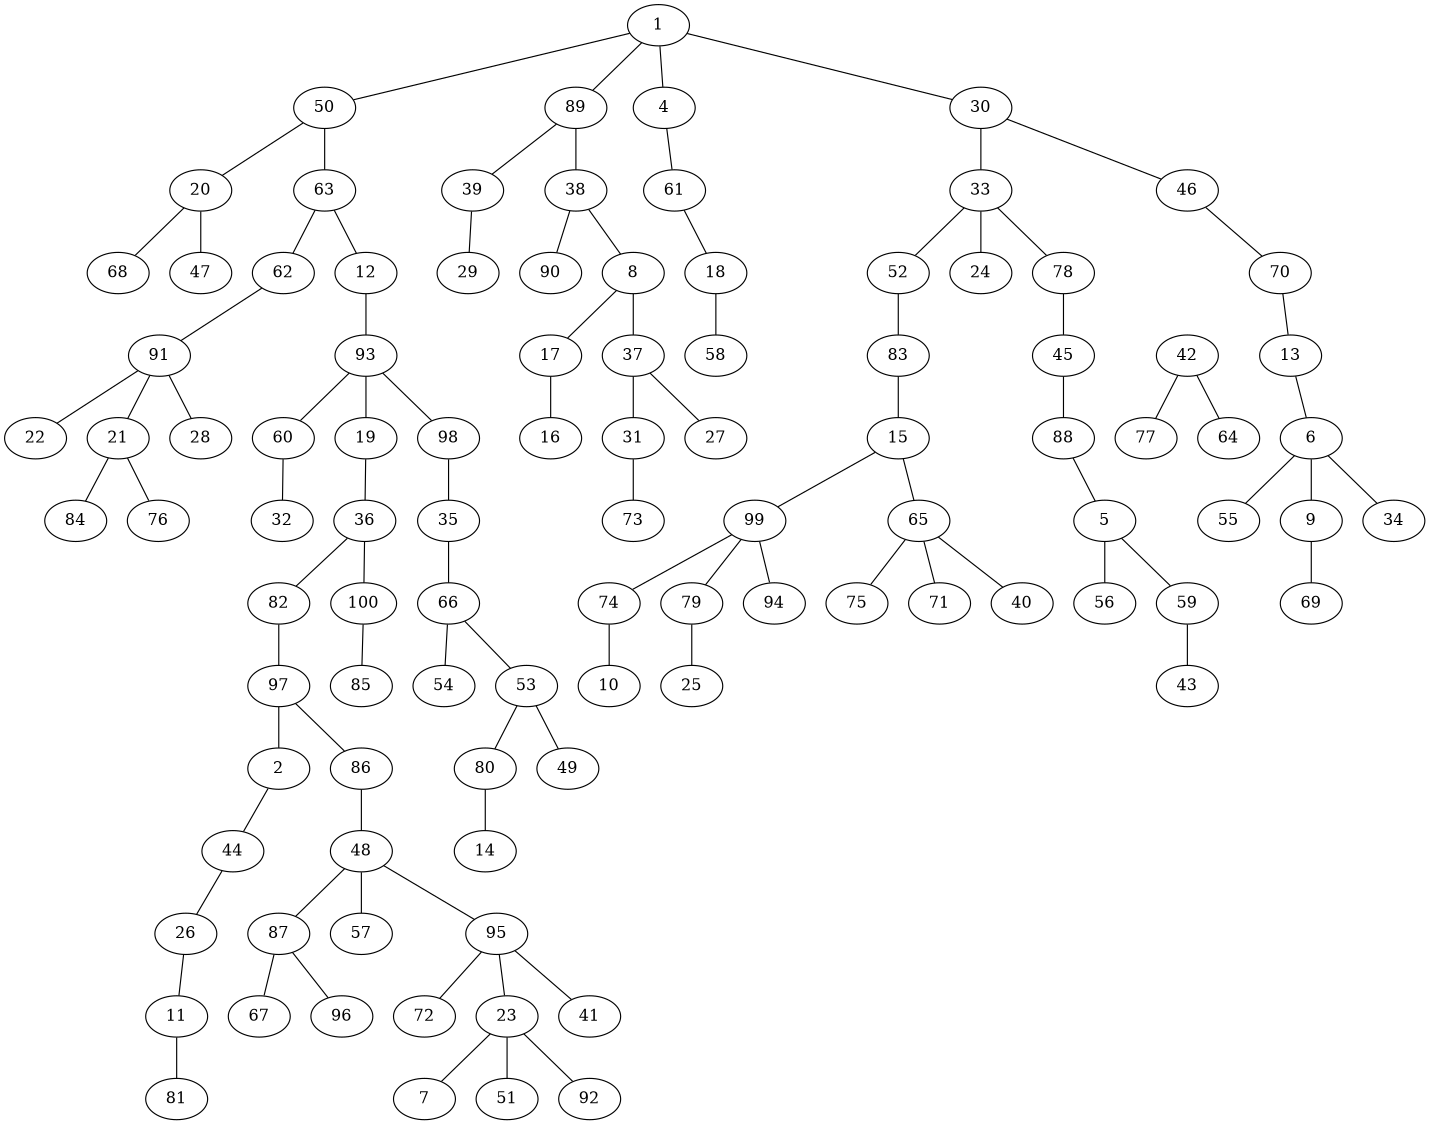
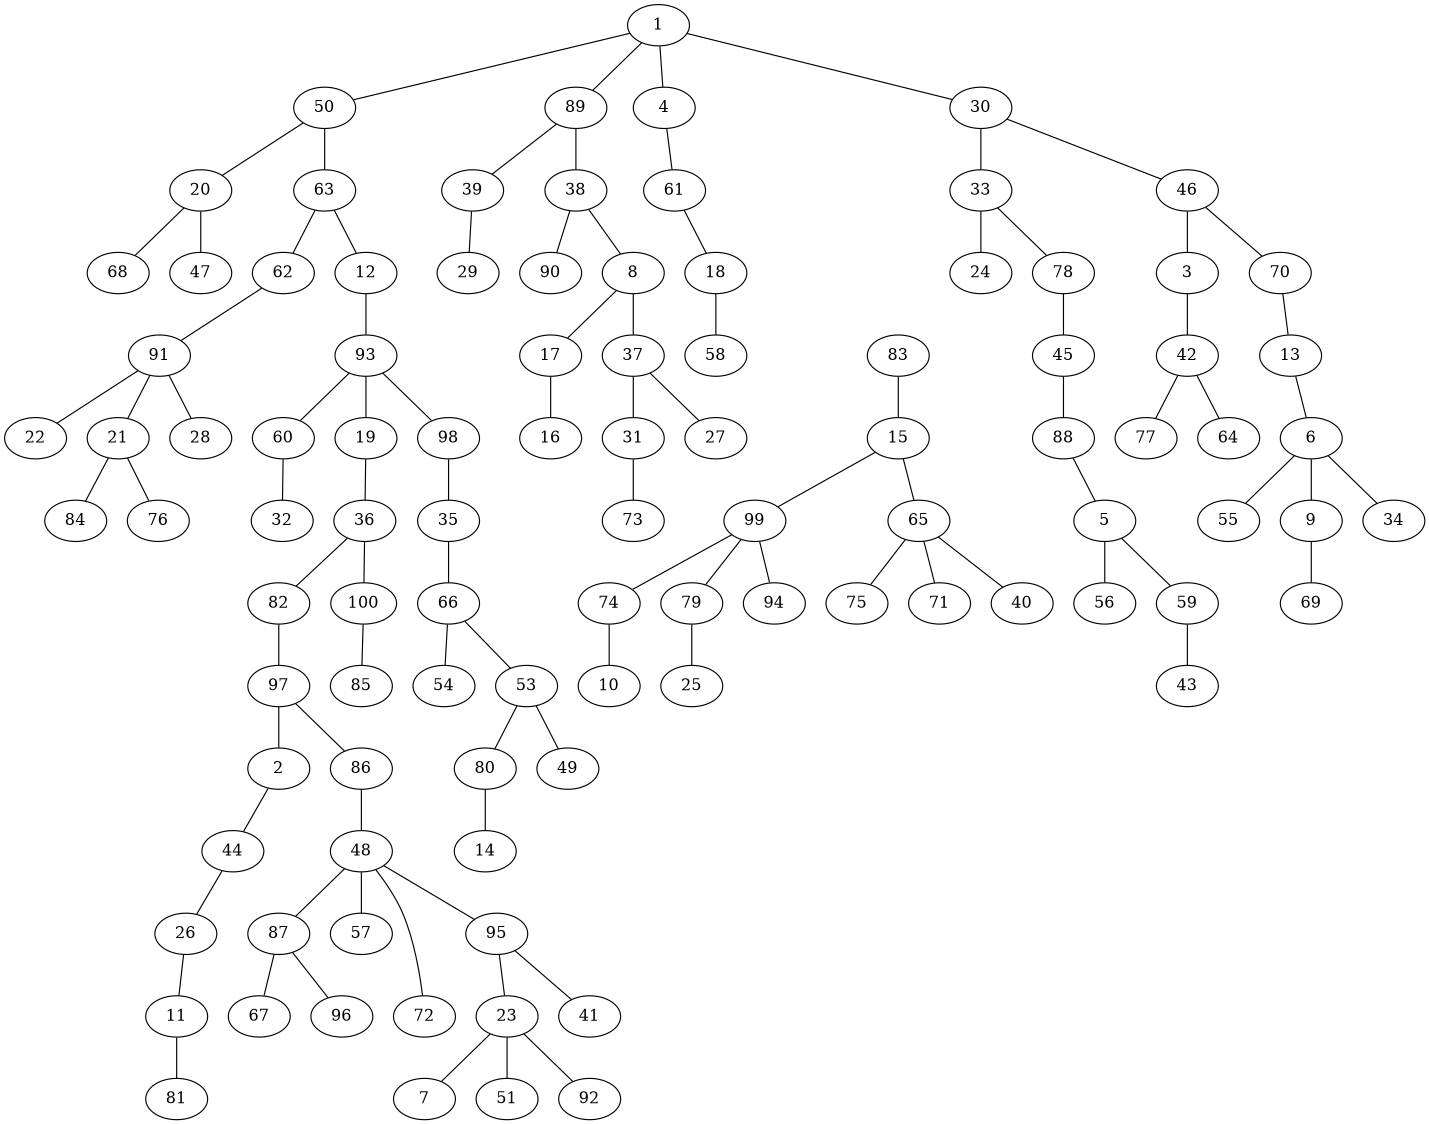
(898, 273) -> none
none -> (1187, 273)
(461, 975) -> (409, 929)
